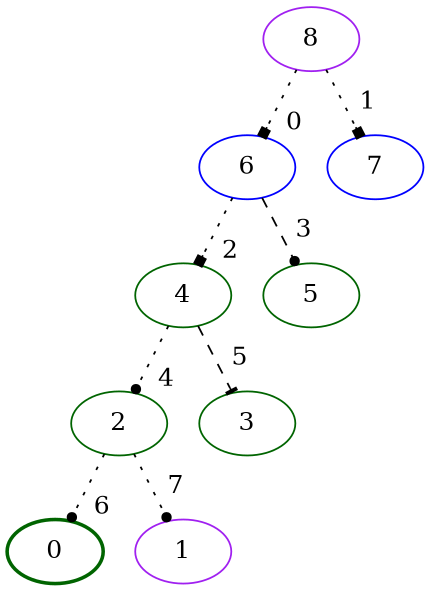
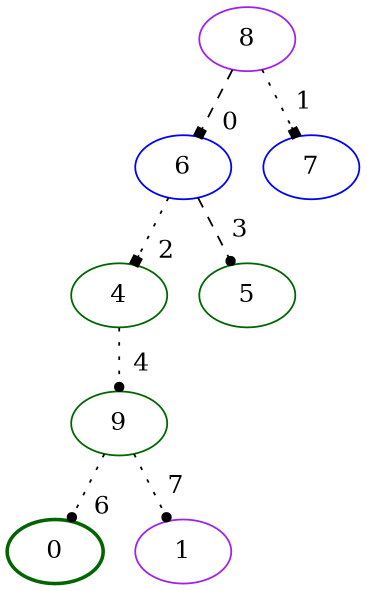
(282, 98) -> (218, 98)
(119, 423) -> (119, 423)
(247, 423) -> none
